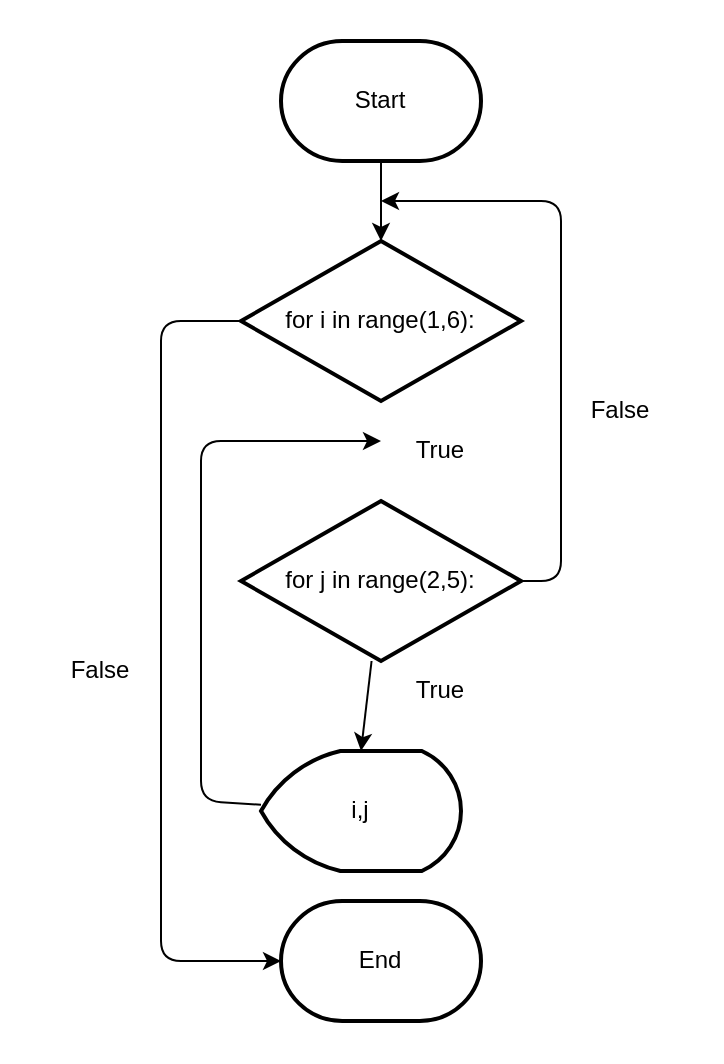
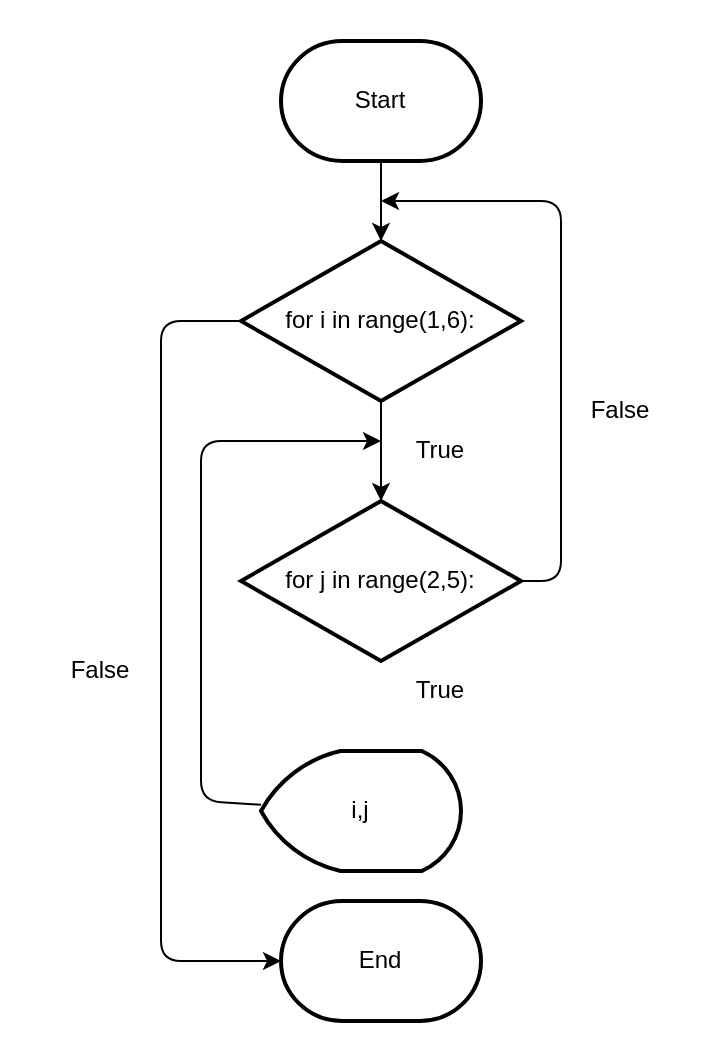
none -> (381, 444)
(367, 699) -> none
